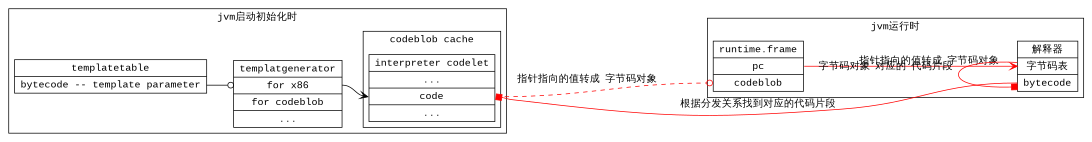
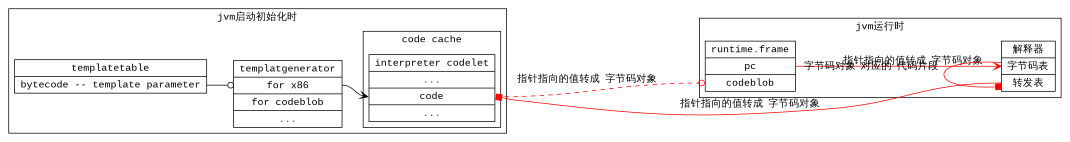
(432, 40) -> (432, 40)
(1048, 83) -> (1028, 83)
(758, 104) -> (750, 104)
